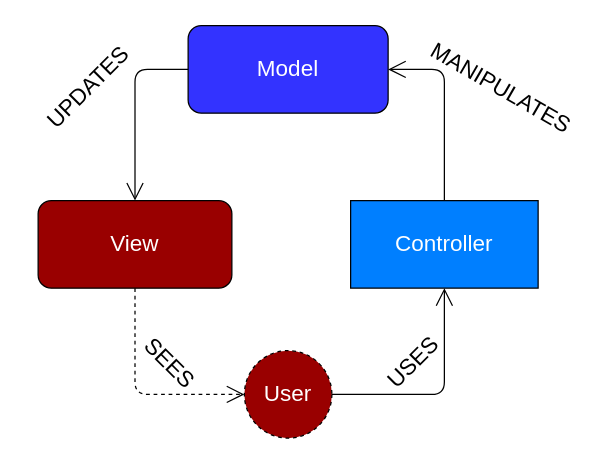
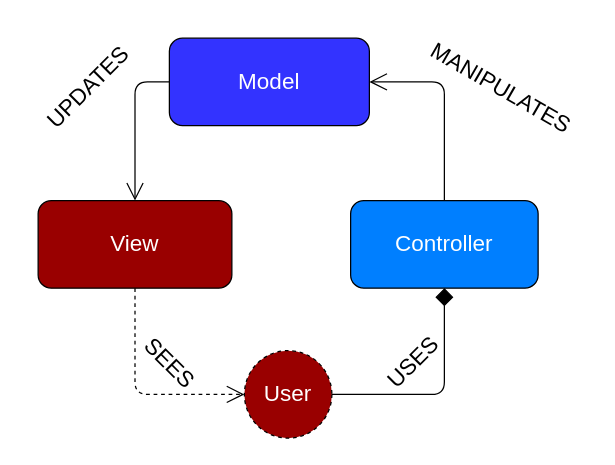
(288, 69) -> (269, 82)
(444, 244) -> (444, 244)
(444, 299) -> (444, 306)
